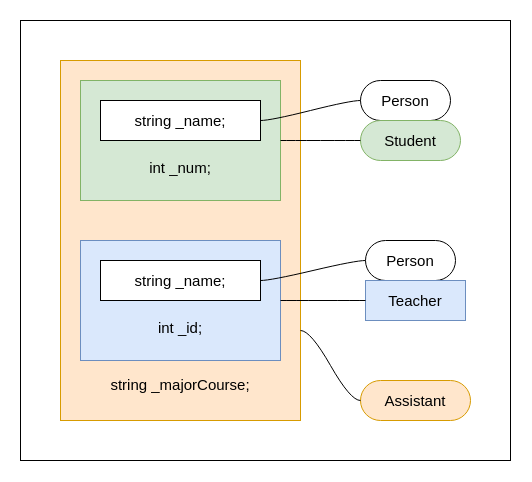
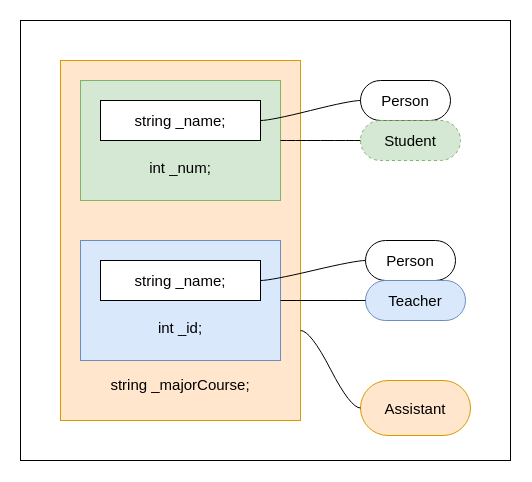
(411, 141) -> (411, 141)
(416, 301) -> (416, 301)
(416, 401) -> (416, 408)
